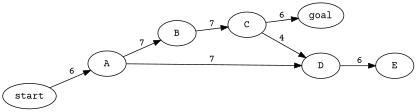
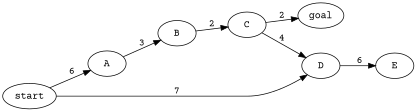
(282, 15) -> (282, 15)
(212, 24) -> (212, 24)
(142, 43) -> (142, 43)
(210, 65) -> (180, 96)
